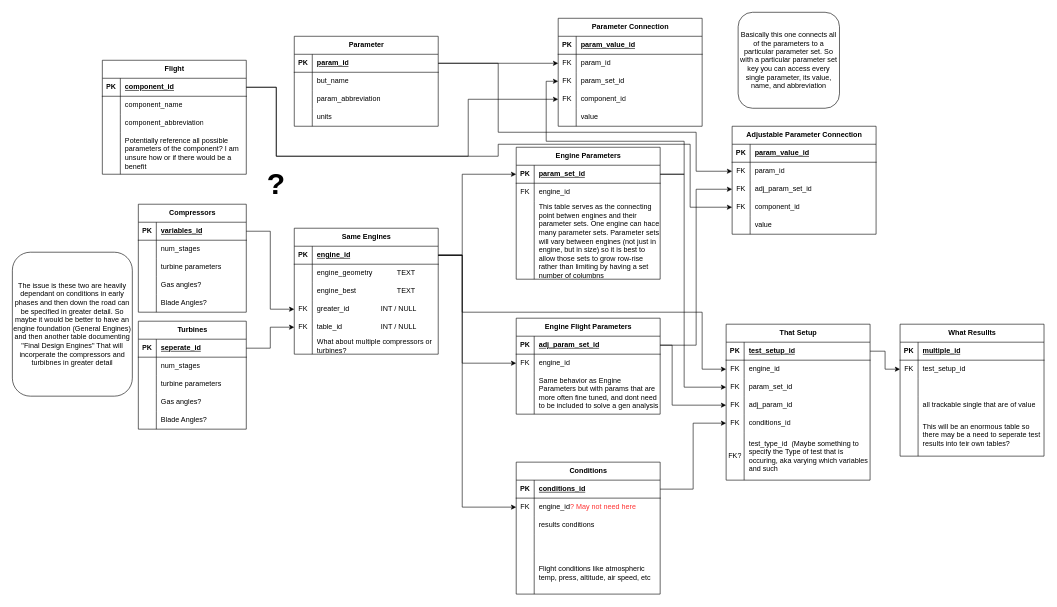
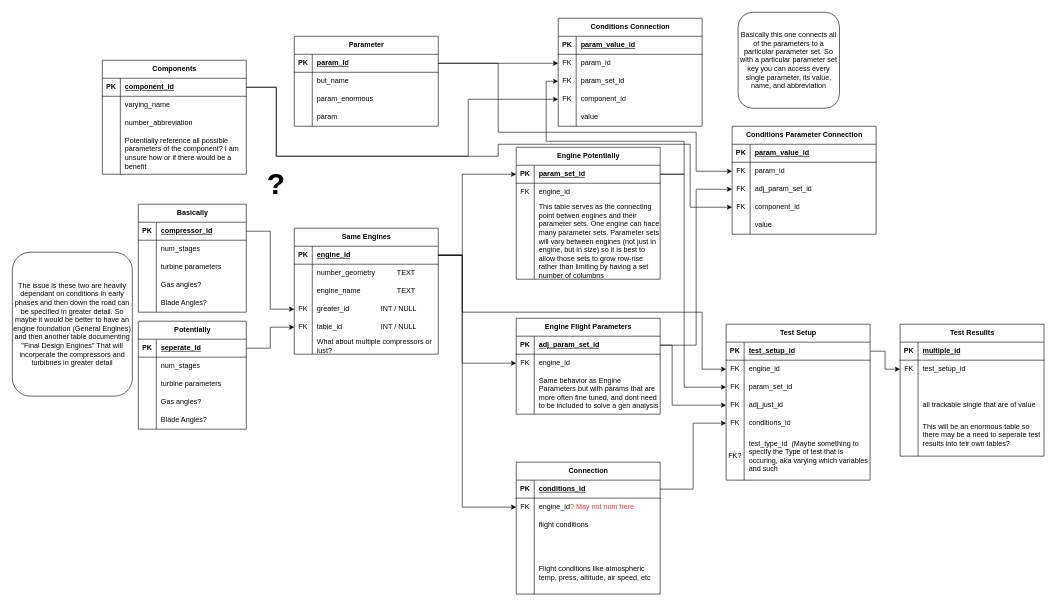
(631, 27) -> (631, 27)
(175, 69) -> (175, 69)
(352, 99) -> (345, 99)
(153, 105) -> (148, 105)
(326, 117) -> (327, 117)
(168, 123) -> (162, 123)
(805, 135) -> (805, 135)
(589, 156) -> (589, 156)
(193, 213) -> (193, 213)
(182, 231) -> (186, 231)
(359, 273) -> (359, 273)
(352, 291) -> (352, 291)
(193, 330) -> (193, 330)
(799, 333) -> (799, 333)
(973, 333) -> (973, 333)
(378, 345) -> (378, 345)
(772, 405) -> (770, 405)
(589, 471) -> (589, 471)
(590, 507) -> (588, 507)
(572, 525) -> (569, 525)
